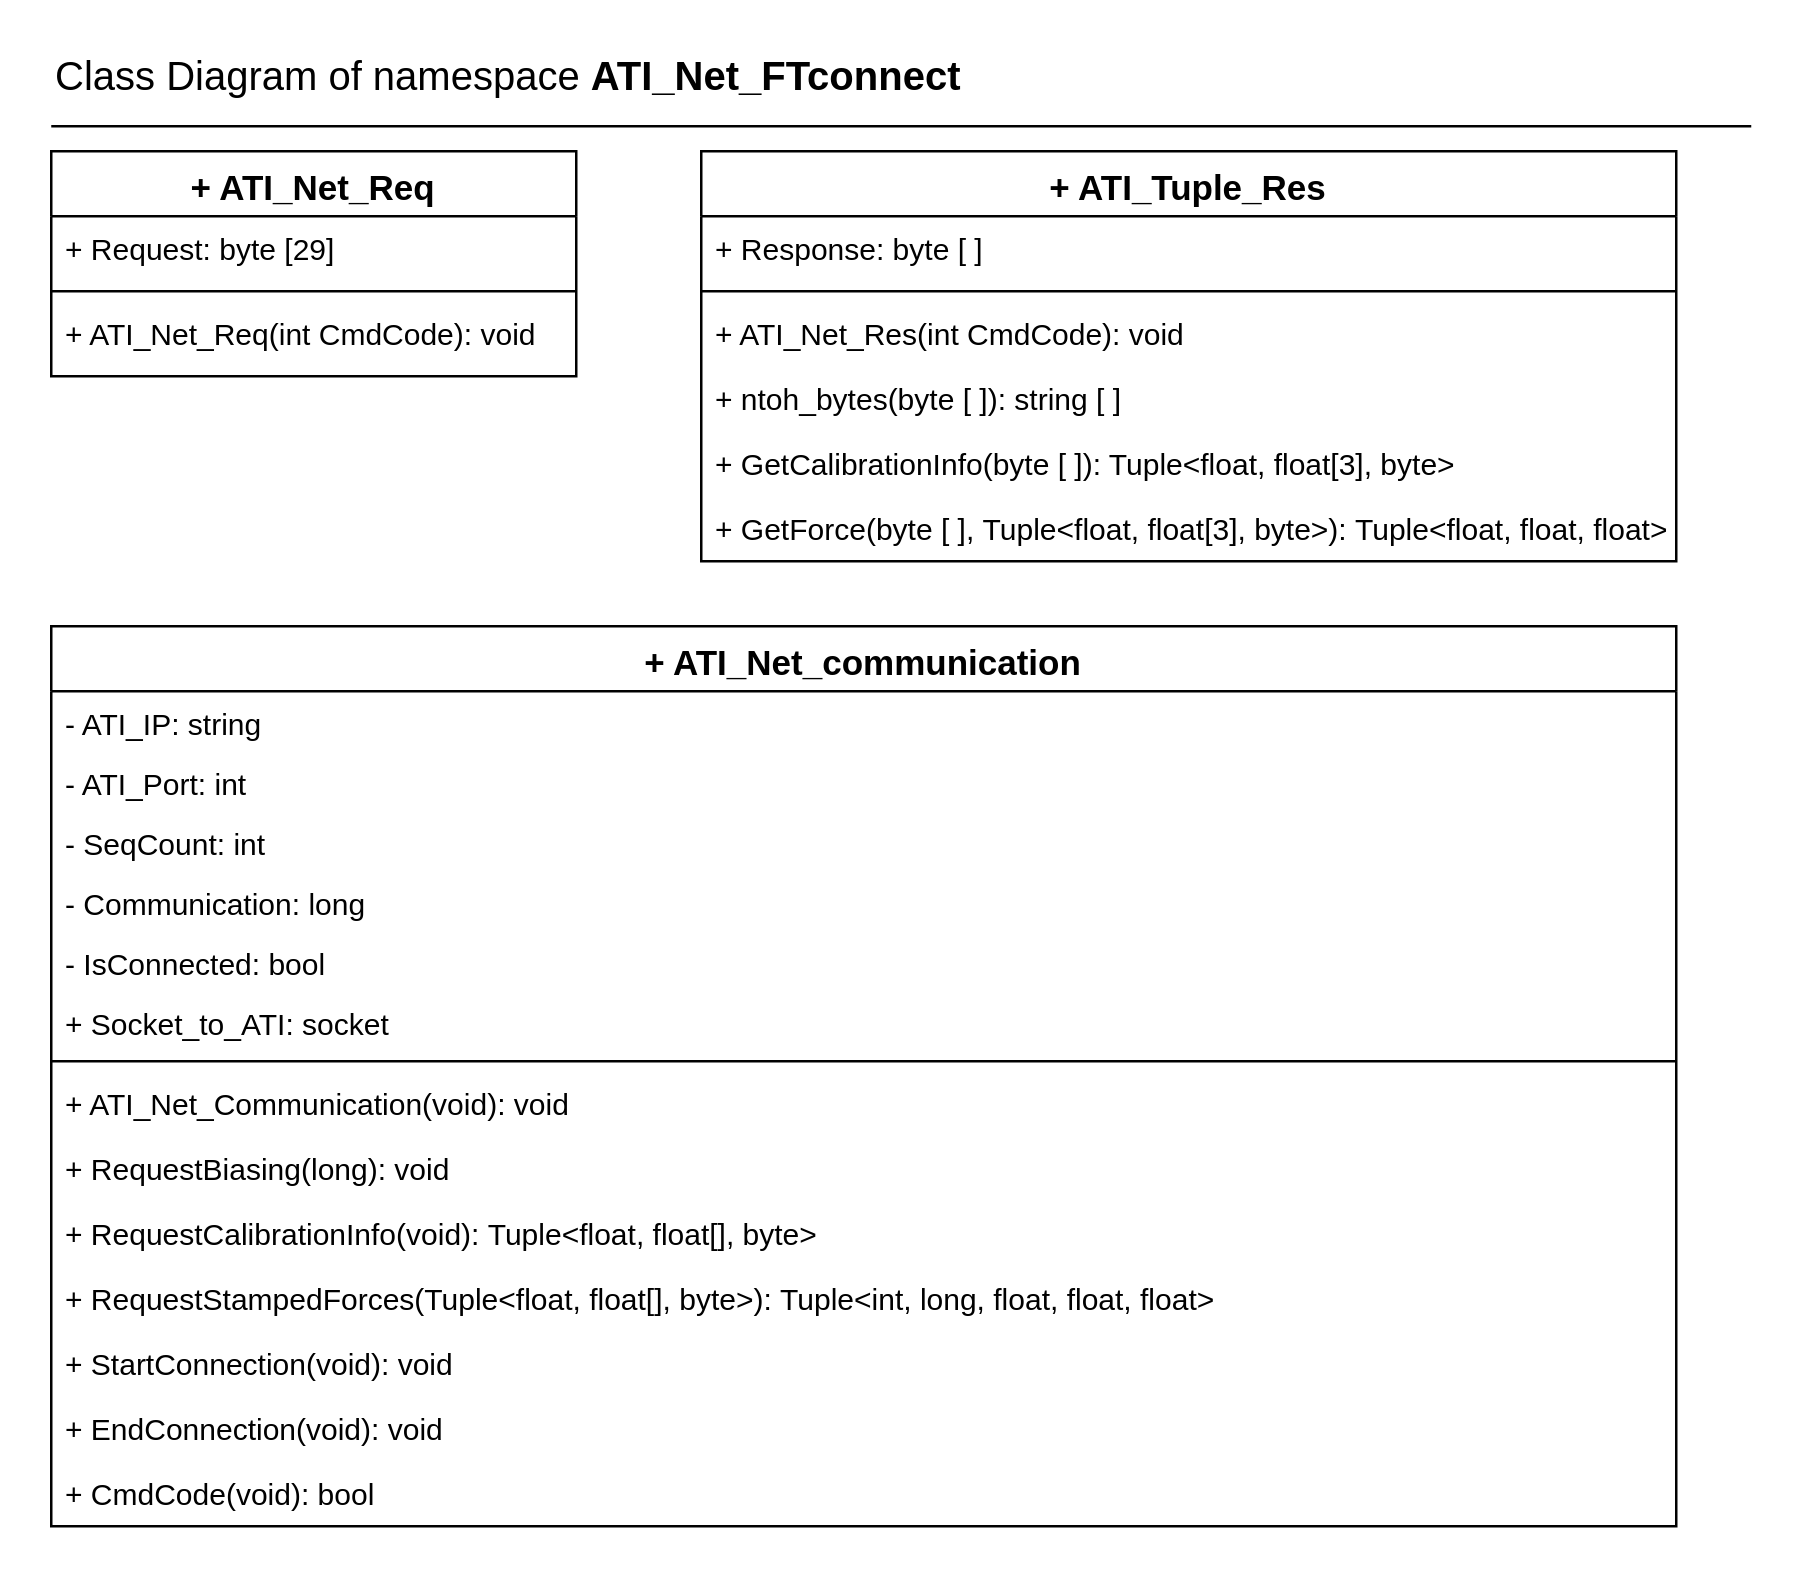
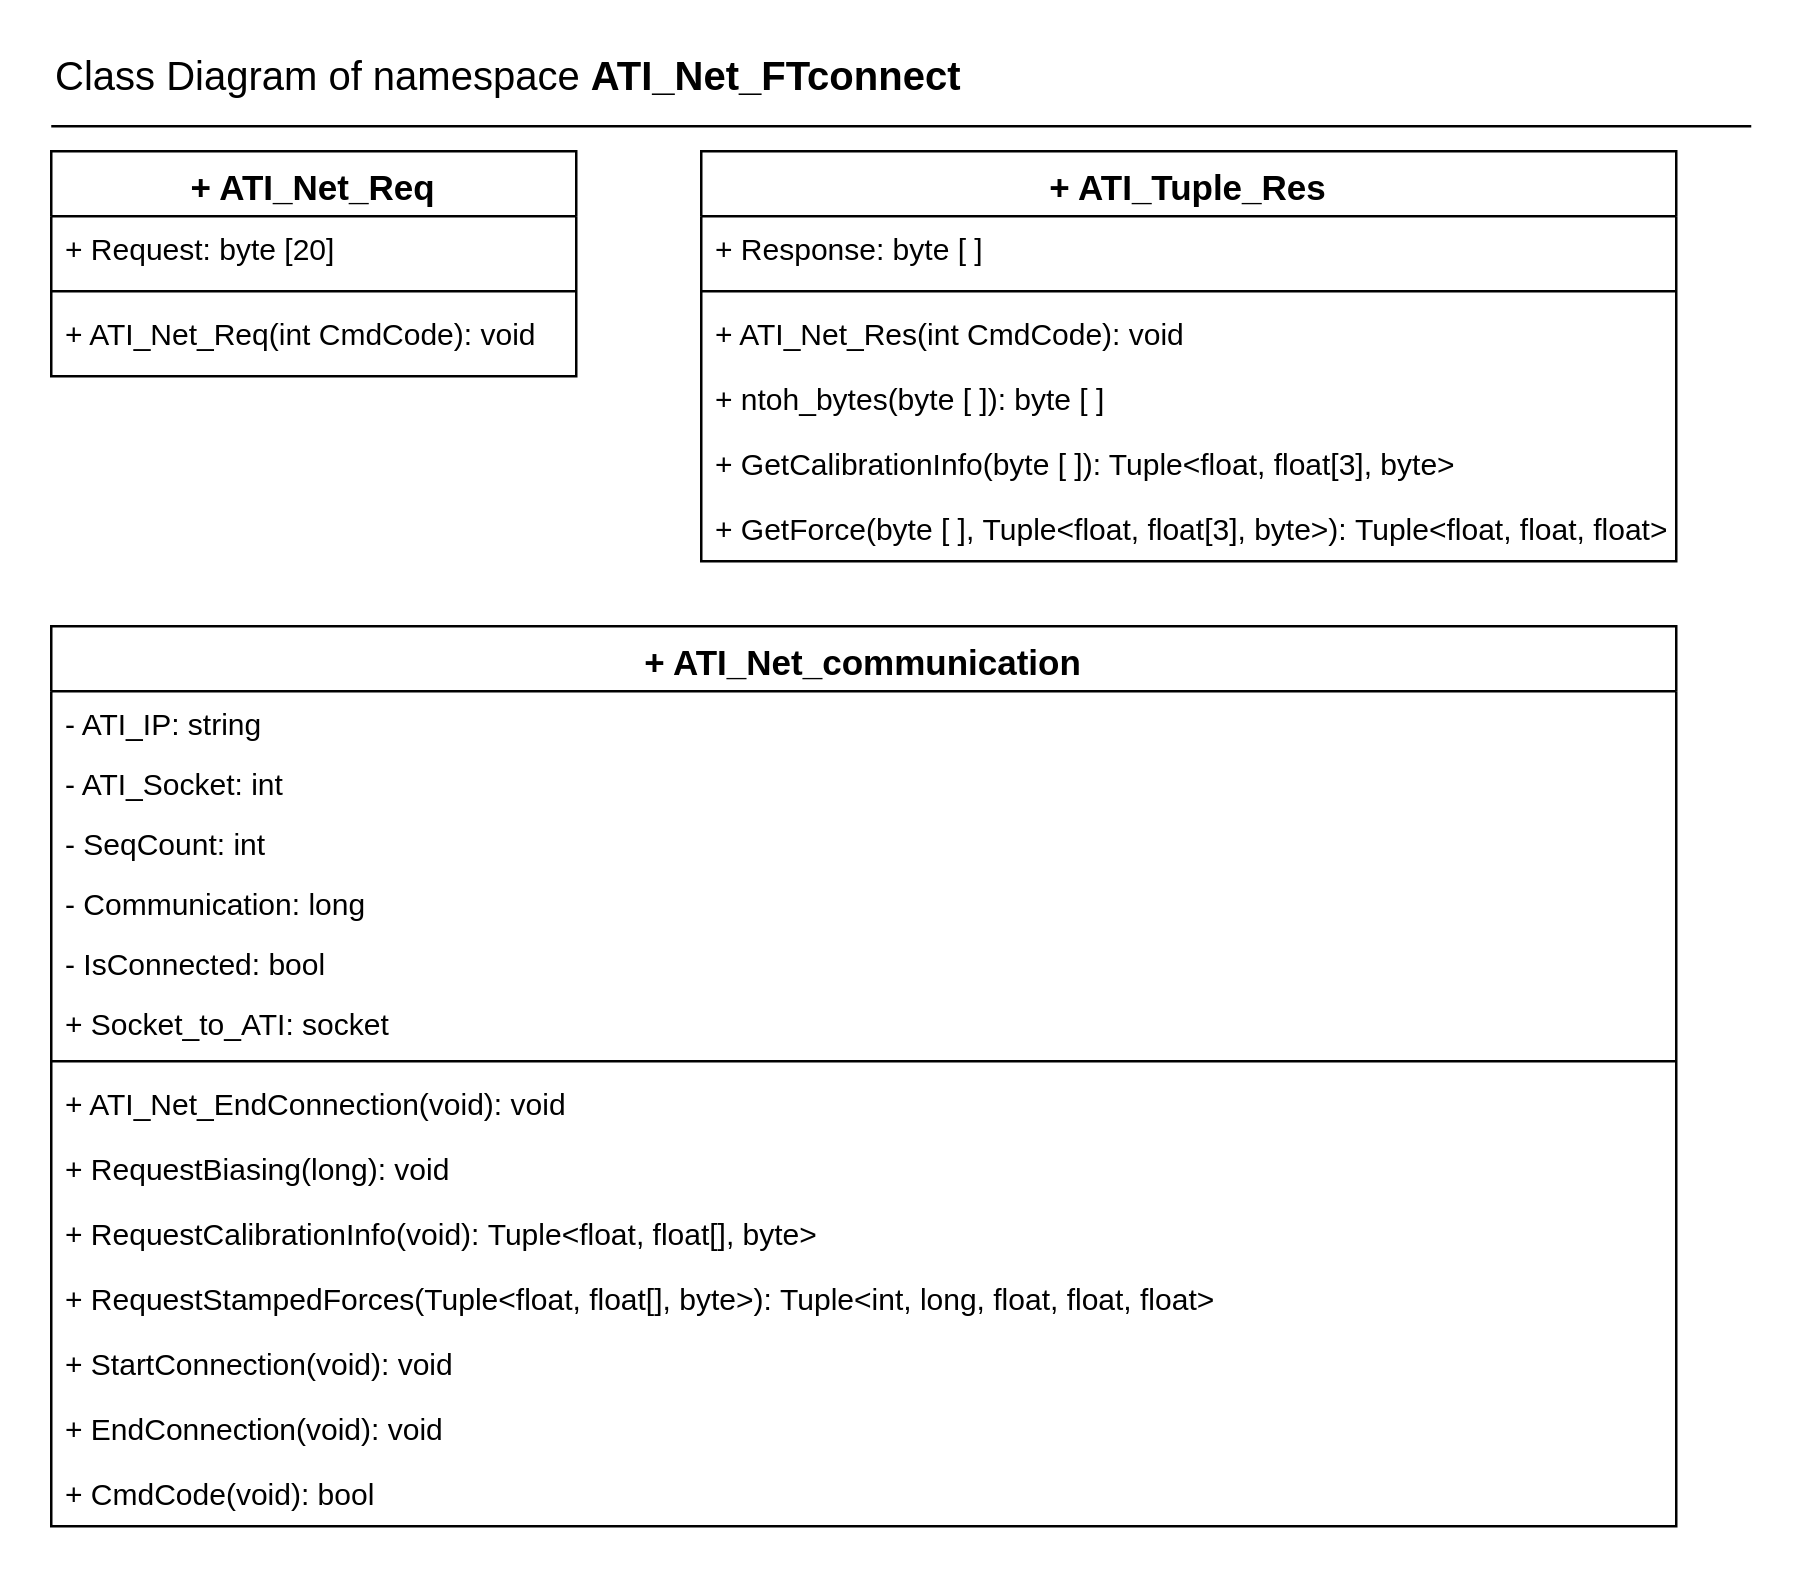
(217, 250) -> (217, 250)
(969, 400) -> (957, 400)
(175, 785) -> (192, 785)
(332, 1105) -> (336, 1105)
